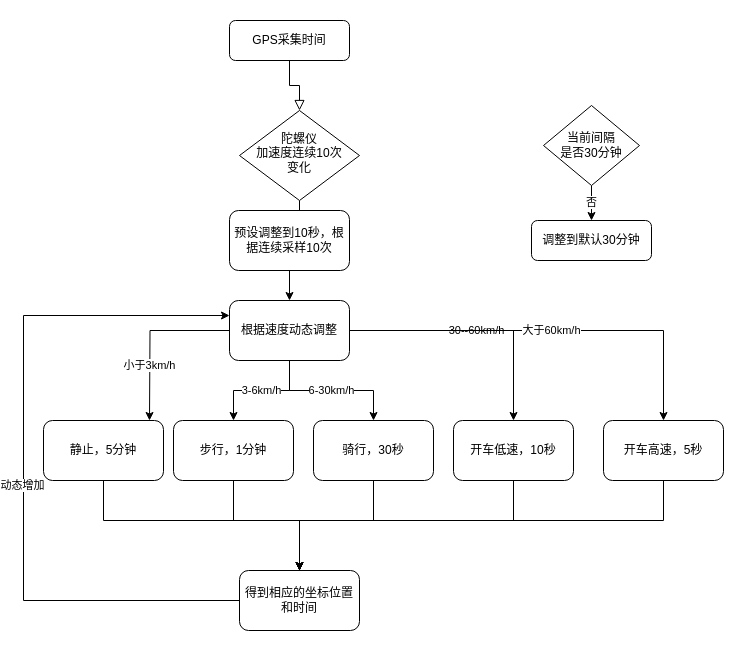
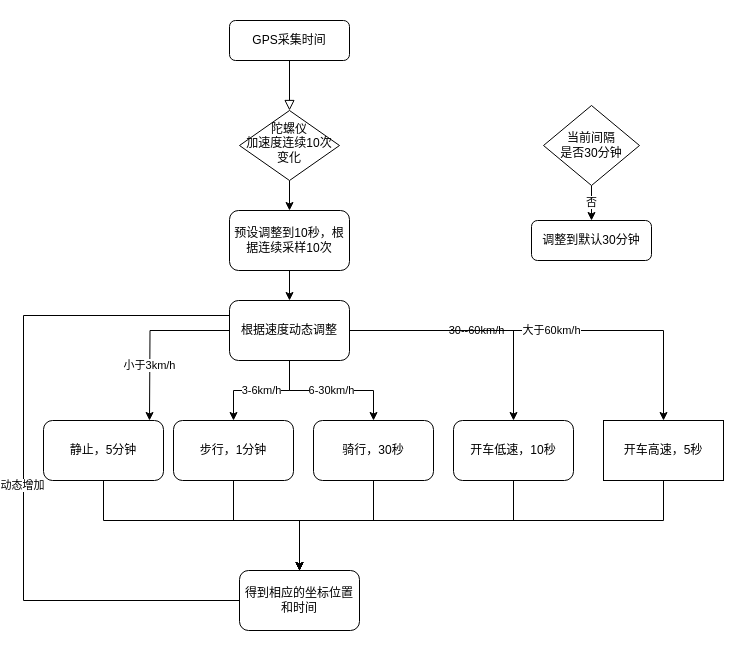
(300, 156) -> (290, 146)
(221, 316) -> (224, 316)
(664, 451) -> (664, 451)
